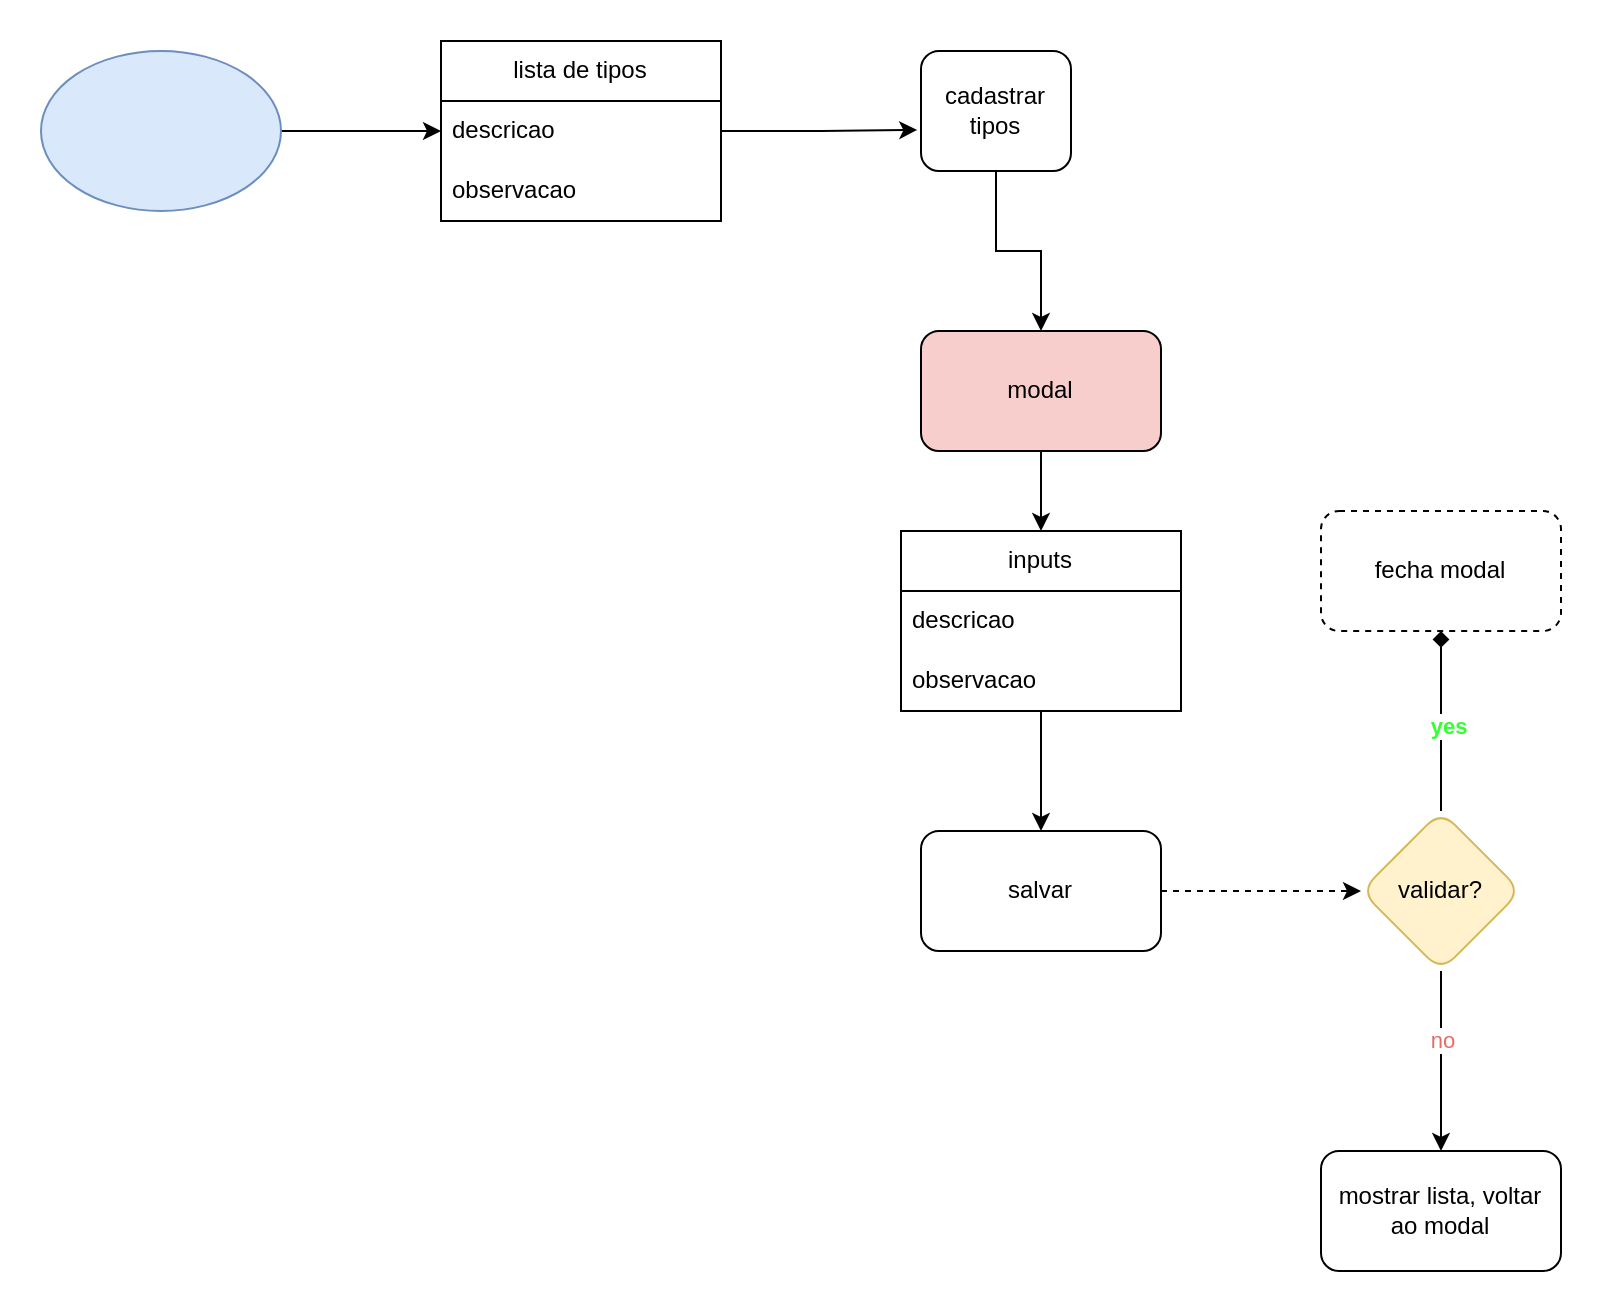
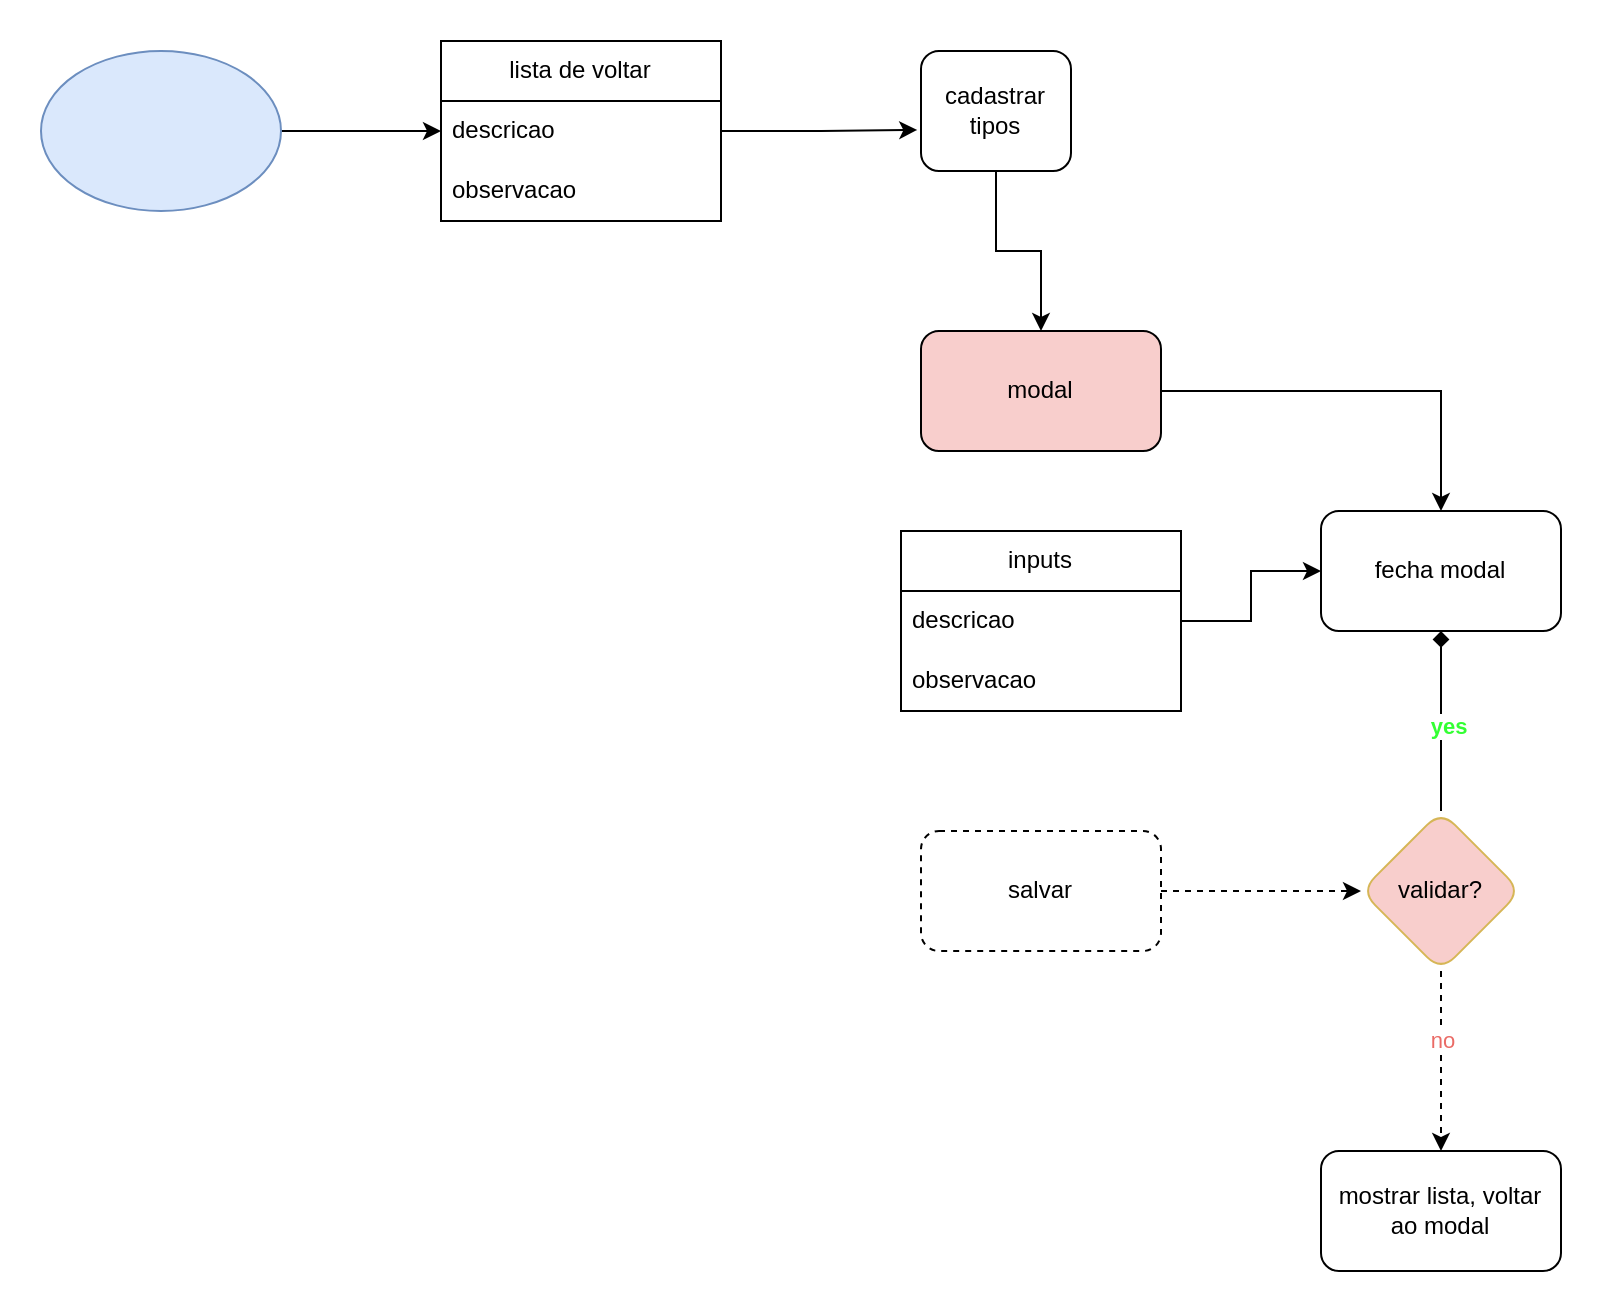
(581, 71) -> (581, 71)
(1041, 484) -> (1354, 391)
(1441, 571) -> (1441, 571)
(1041, 766) -> (1251, 601)
(1041, 891) -> (1041, 891)
(1441, 891) -> (1441, 891)
(1441, 1095) -> (1441, 1095)
